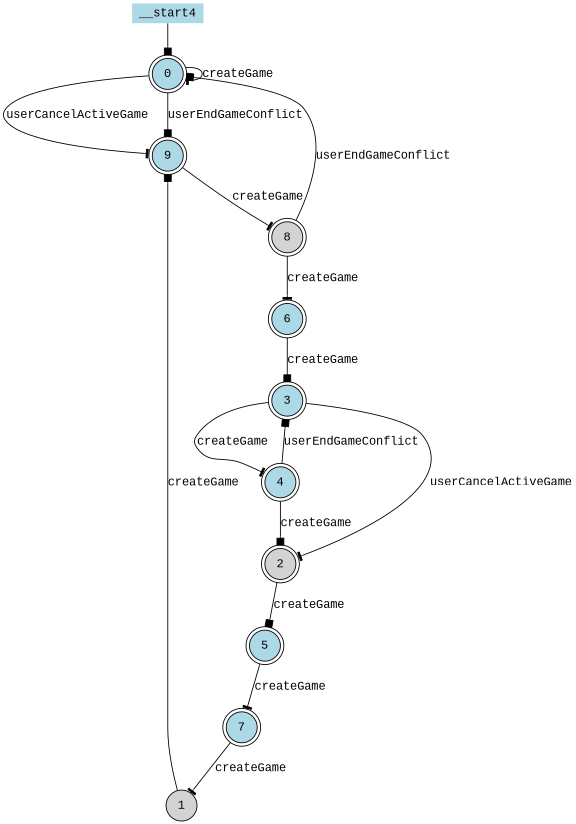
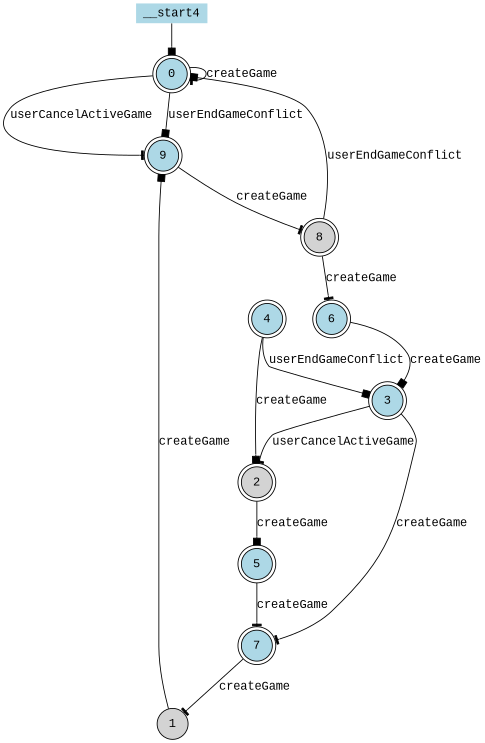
(197, 436) -> (384, 547)
